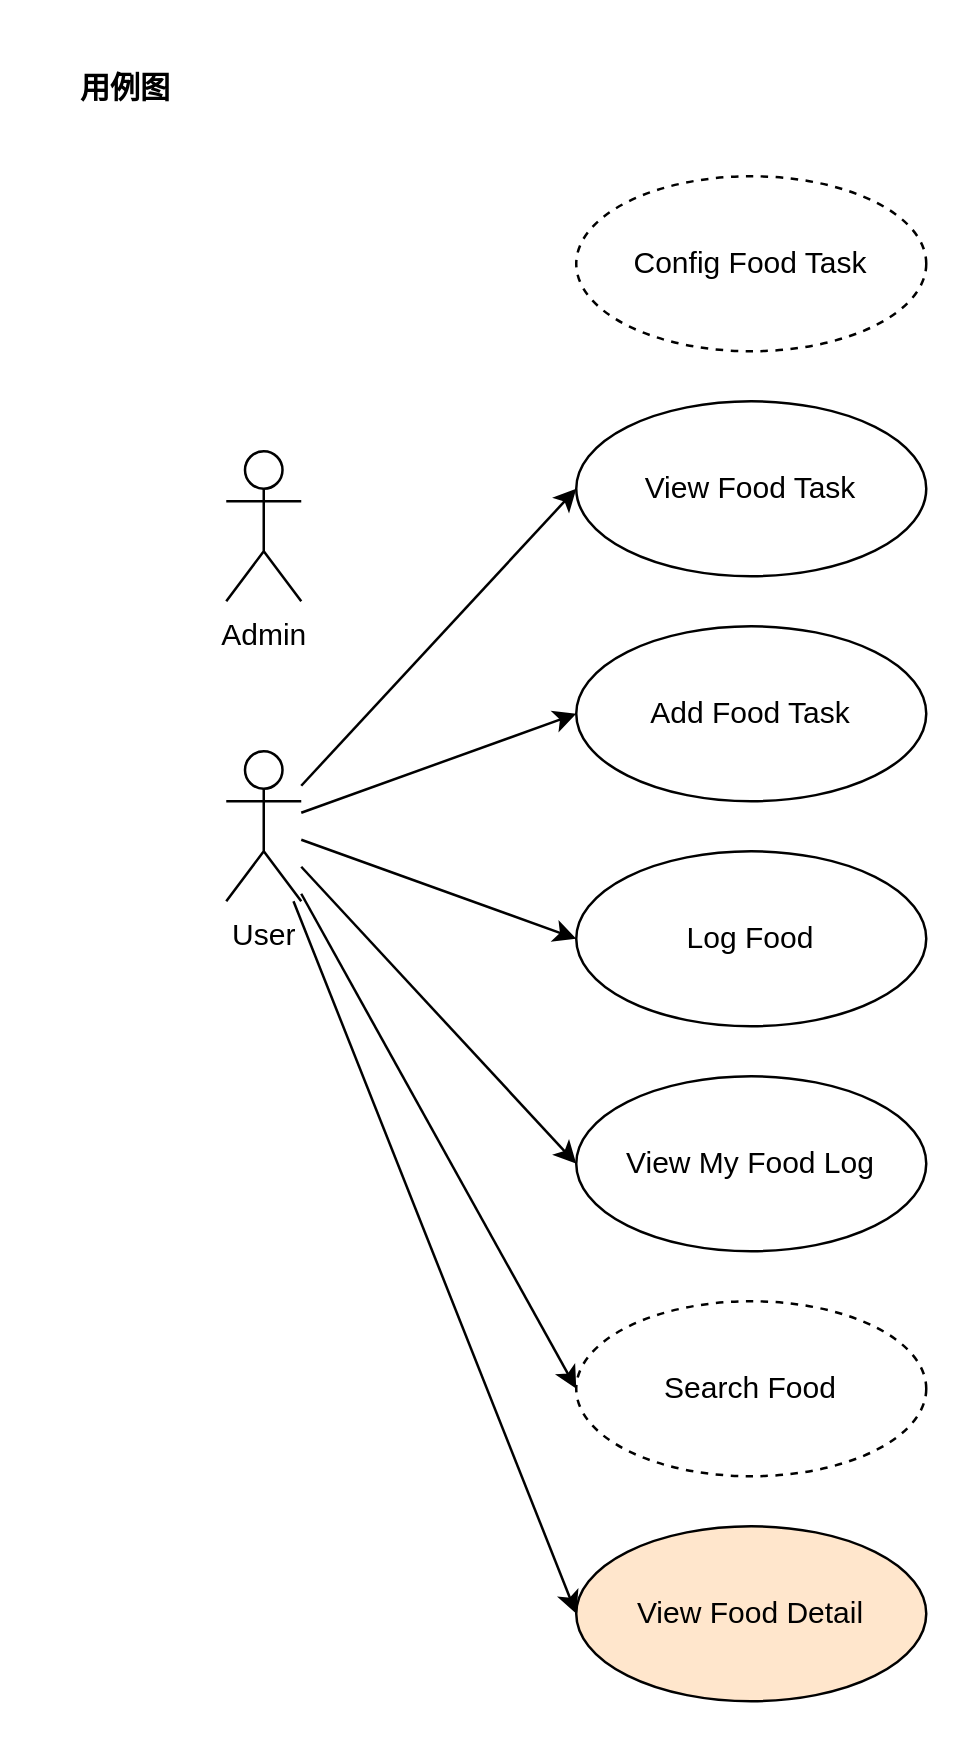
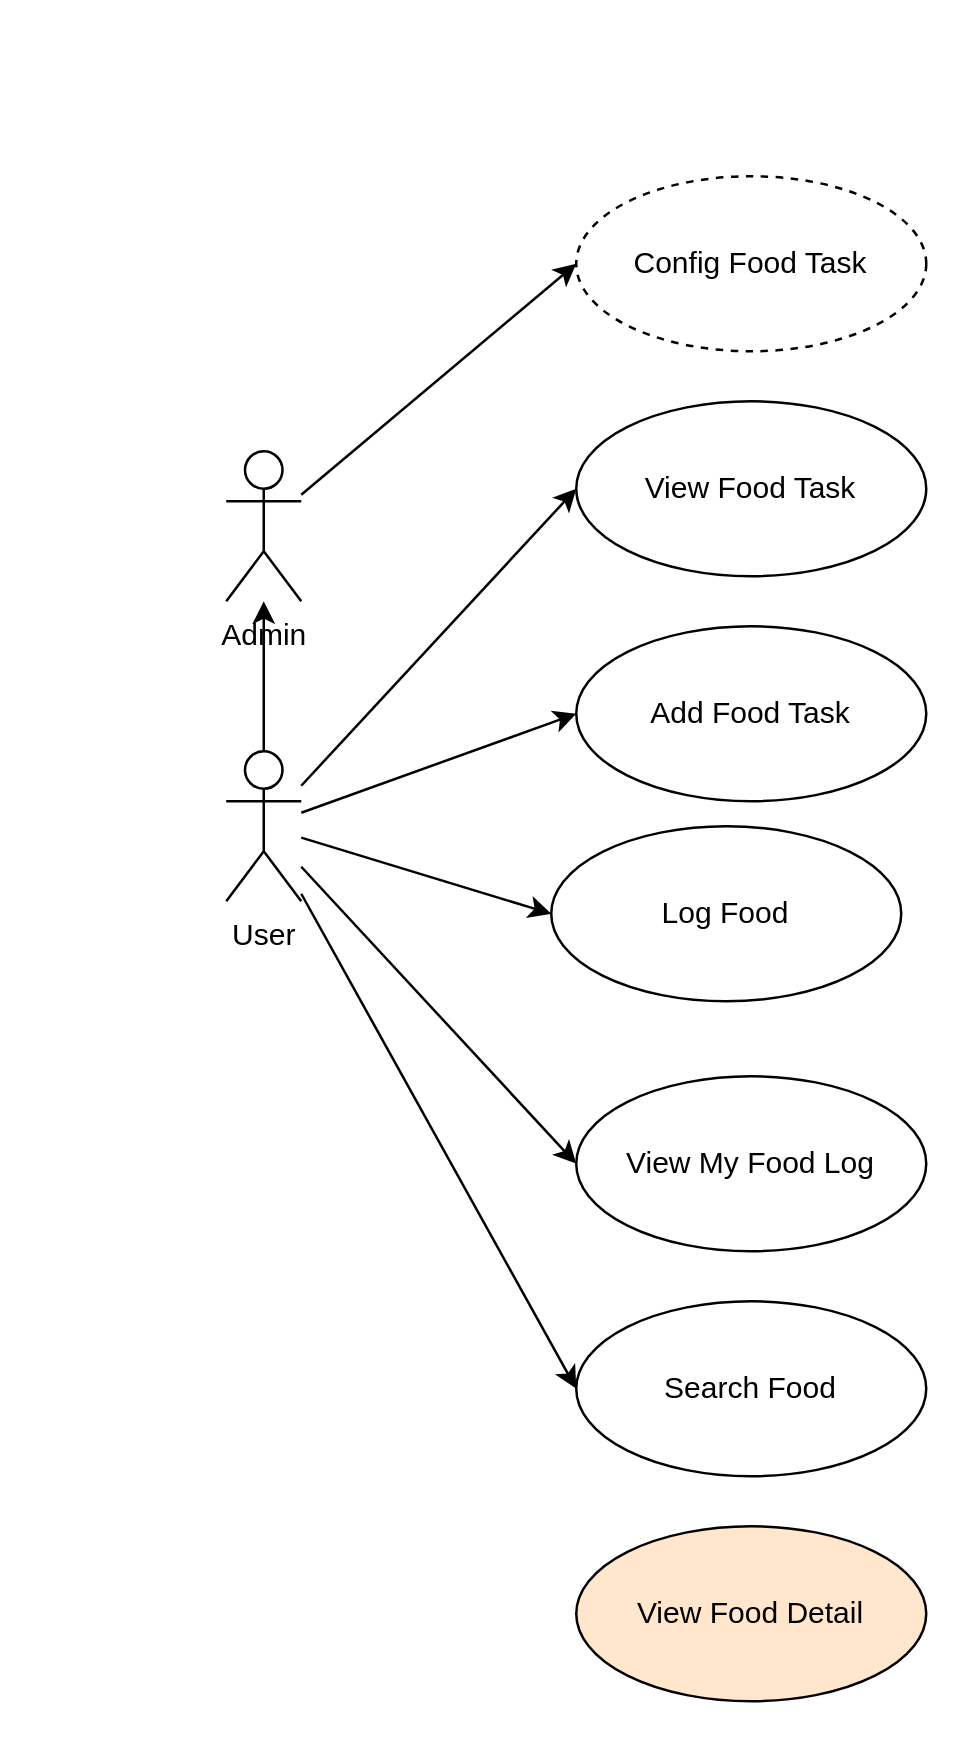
(126, 89) -> none
none -> (432, 385)
(751, 939) -> (726, 914)
(432, 1250) -> (264, 684)
(751, 1389) -> (751, 1389)
